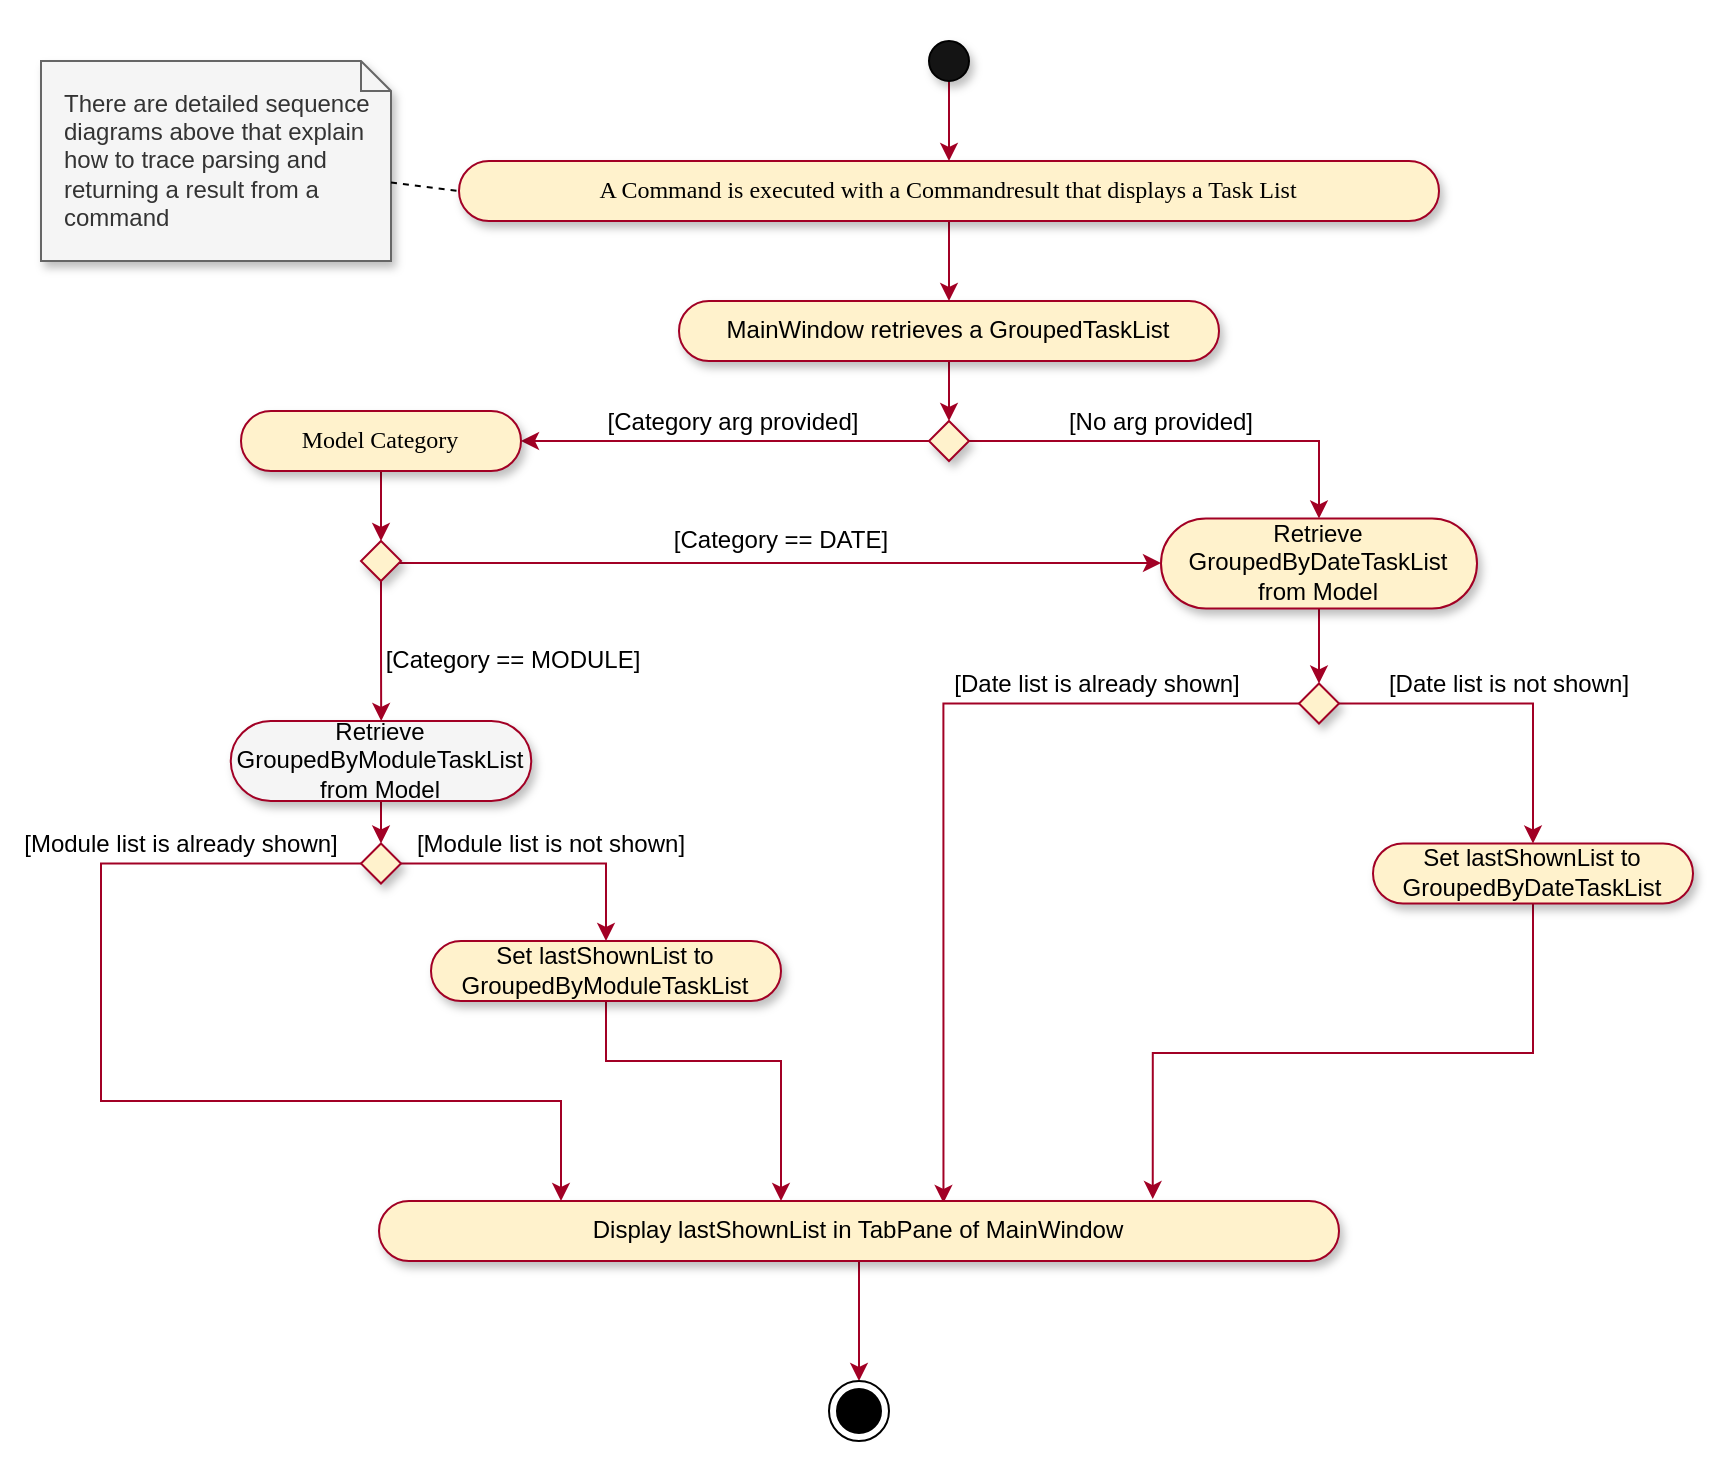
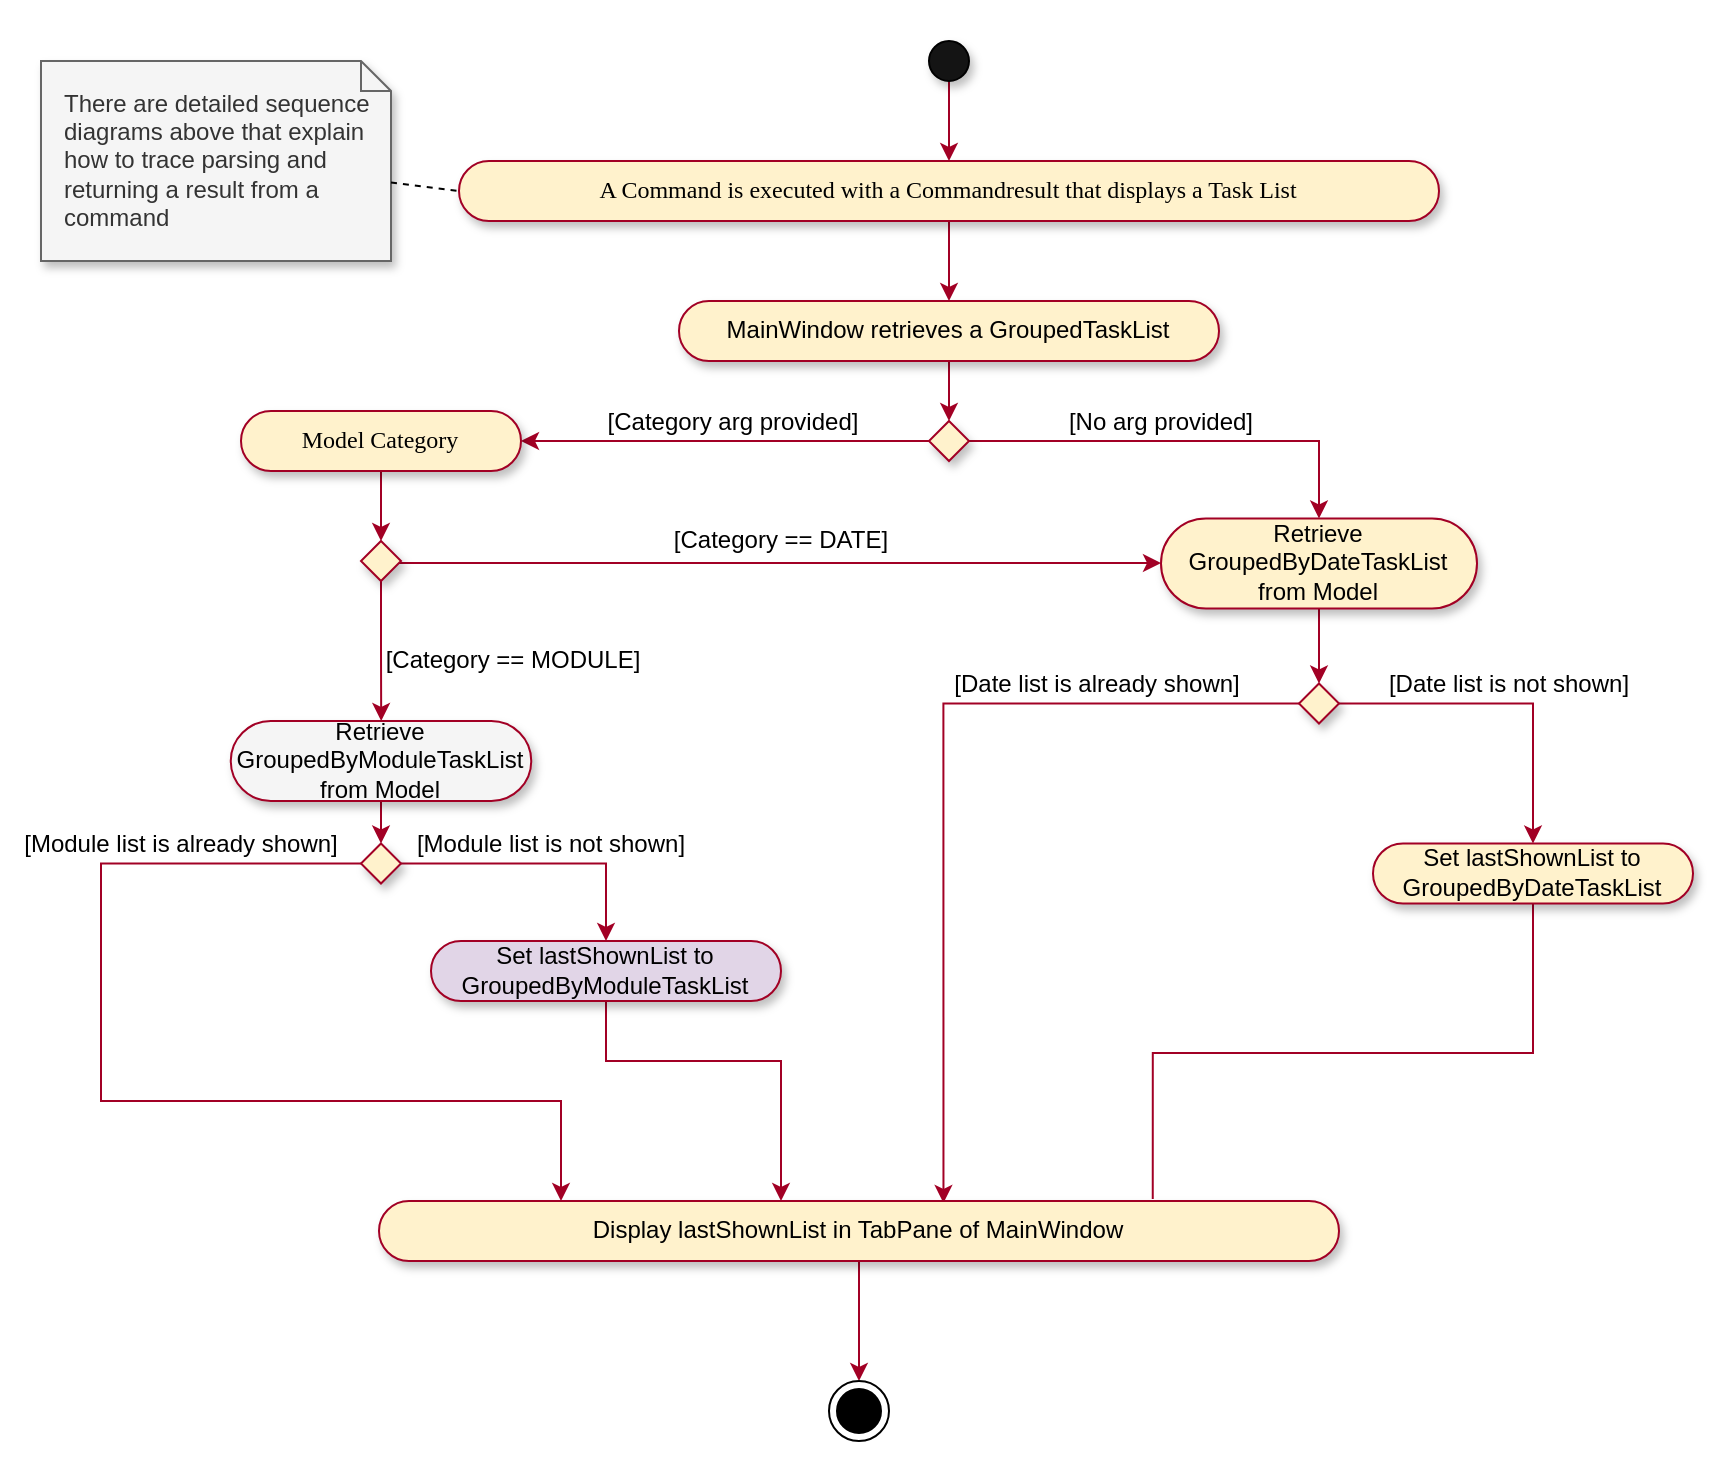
(606, 971) -> (606, 971)
(1153, 1184) -> (1153, 1190)
